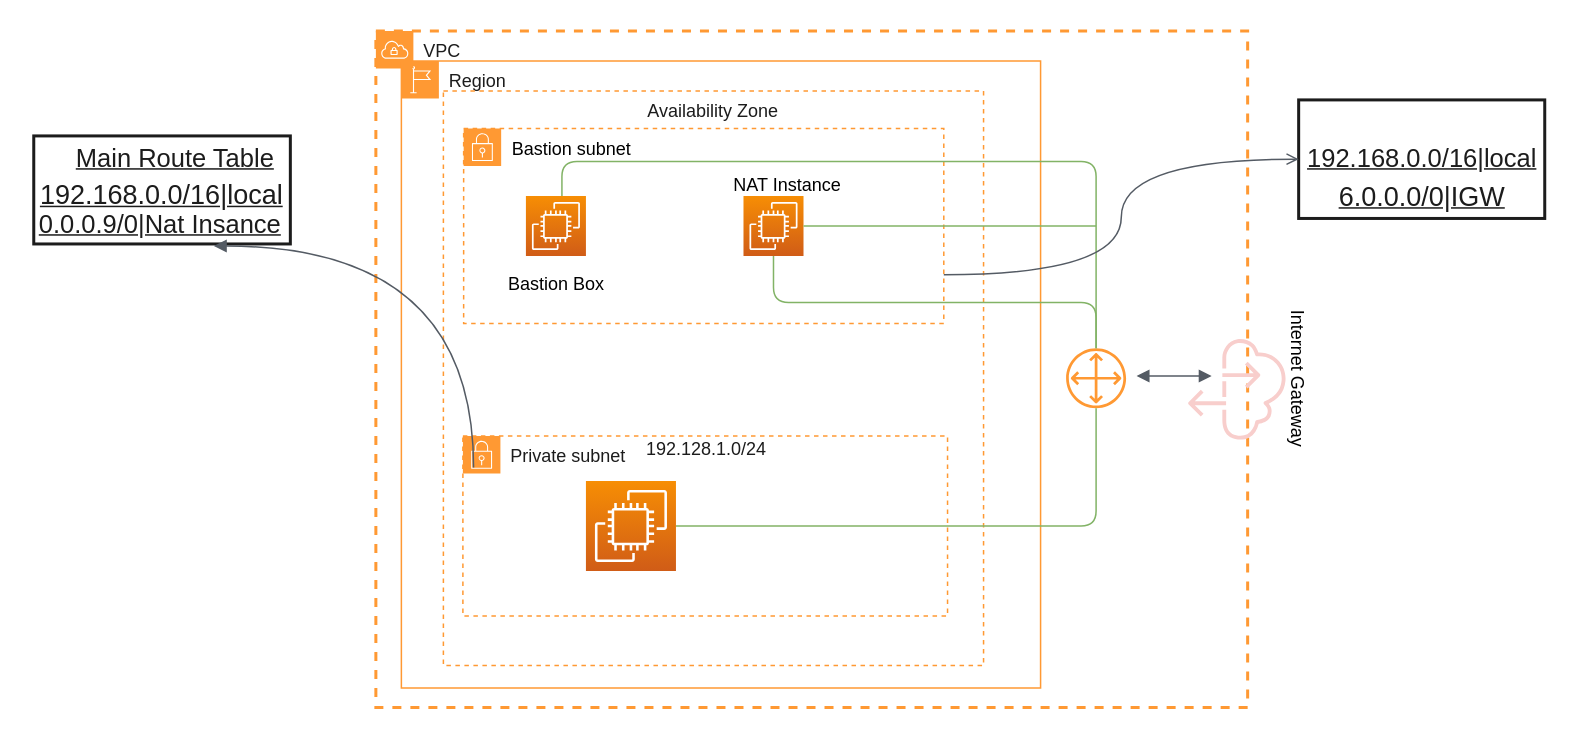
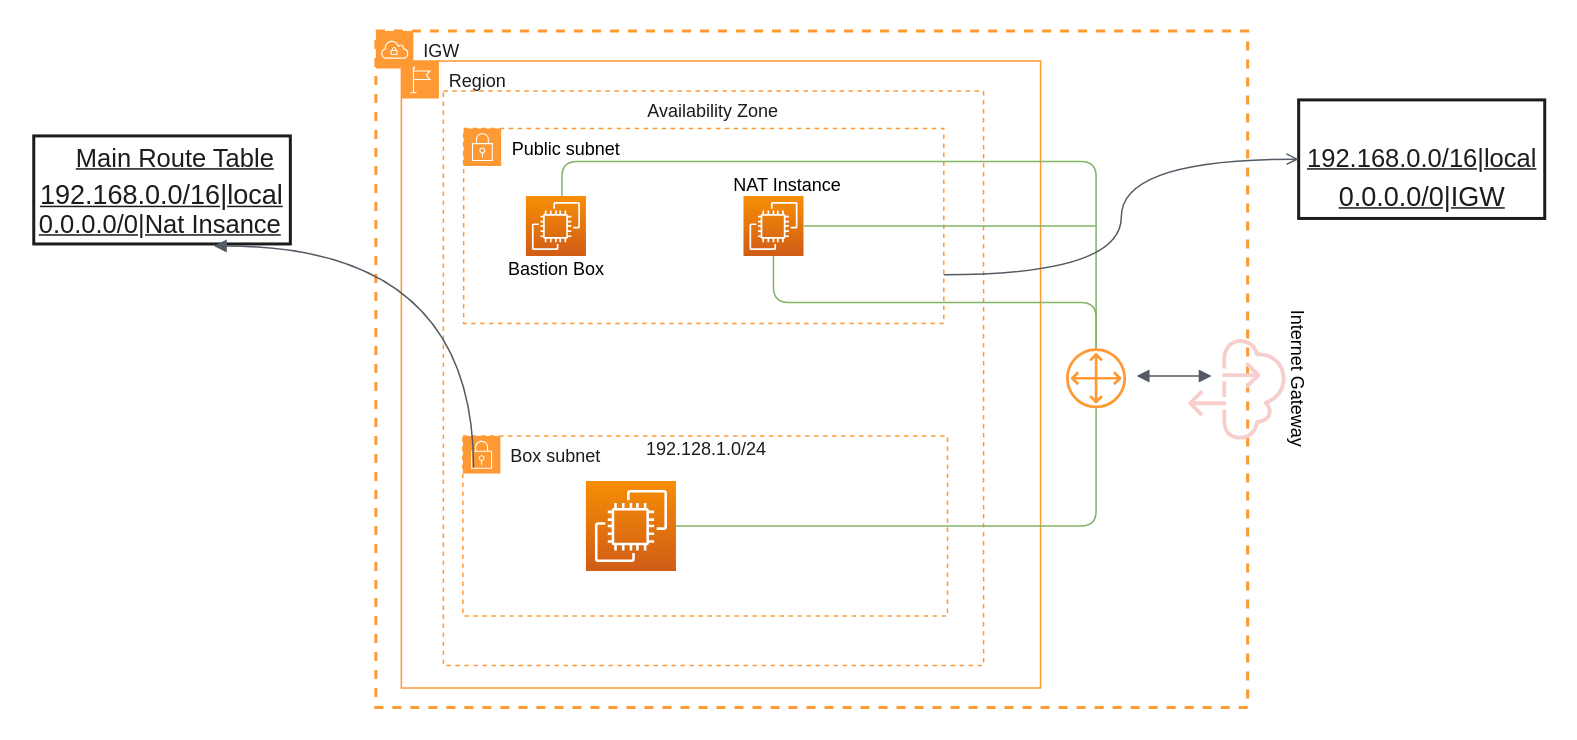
(439, 52) -> (439, 52)
(578, 150) -> (571, 150)
(1422, 198) -> (1422, 198)
(161, 226) -> (161, 226)
(556, 284) -> (556, 269)
(577, 457) -> (559, 457)
